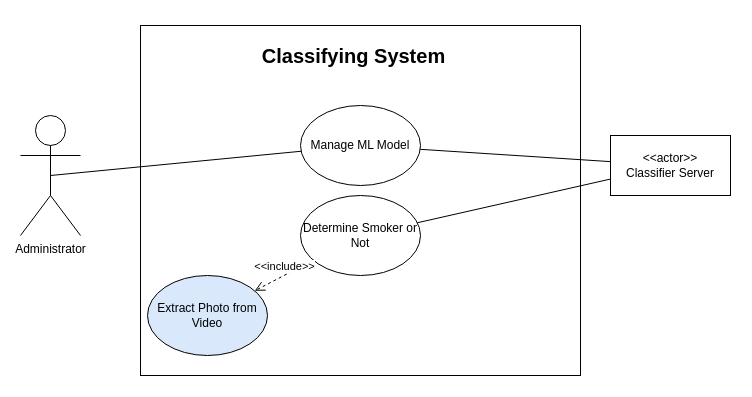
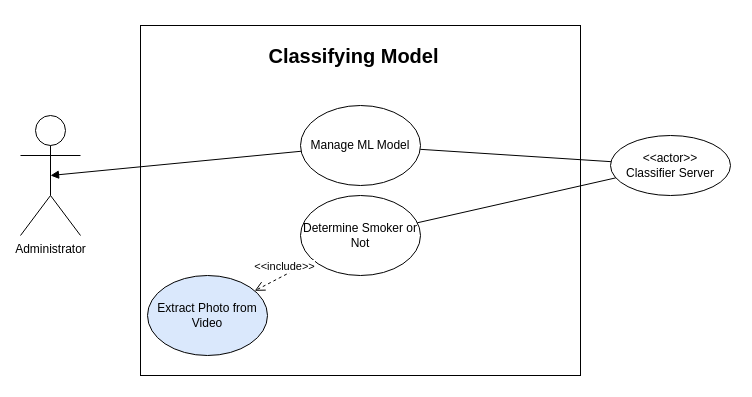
(354, 56) -> (354, 56)
(671, 166) -> (671, 166)
(56, 175) -> (60, 175)
